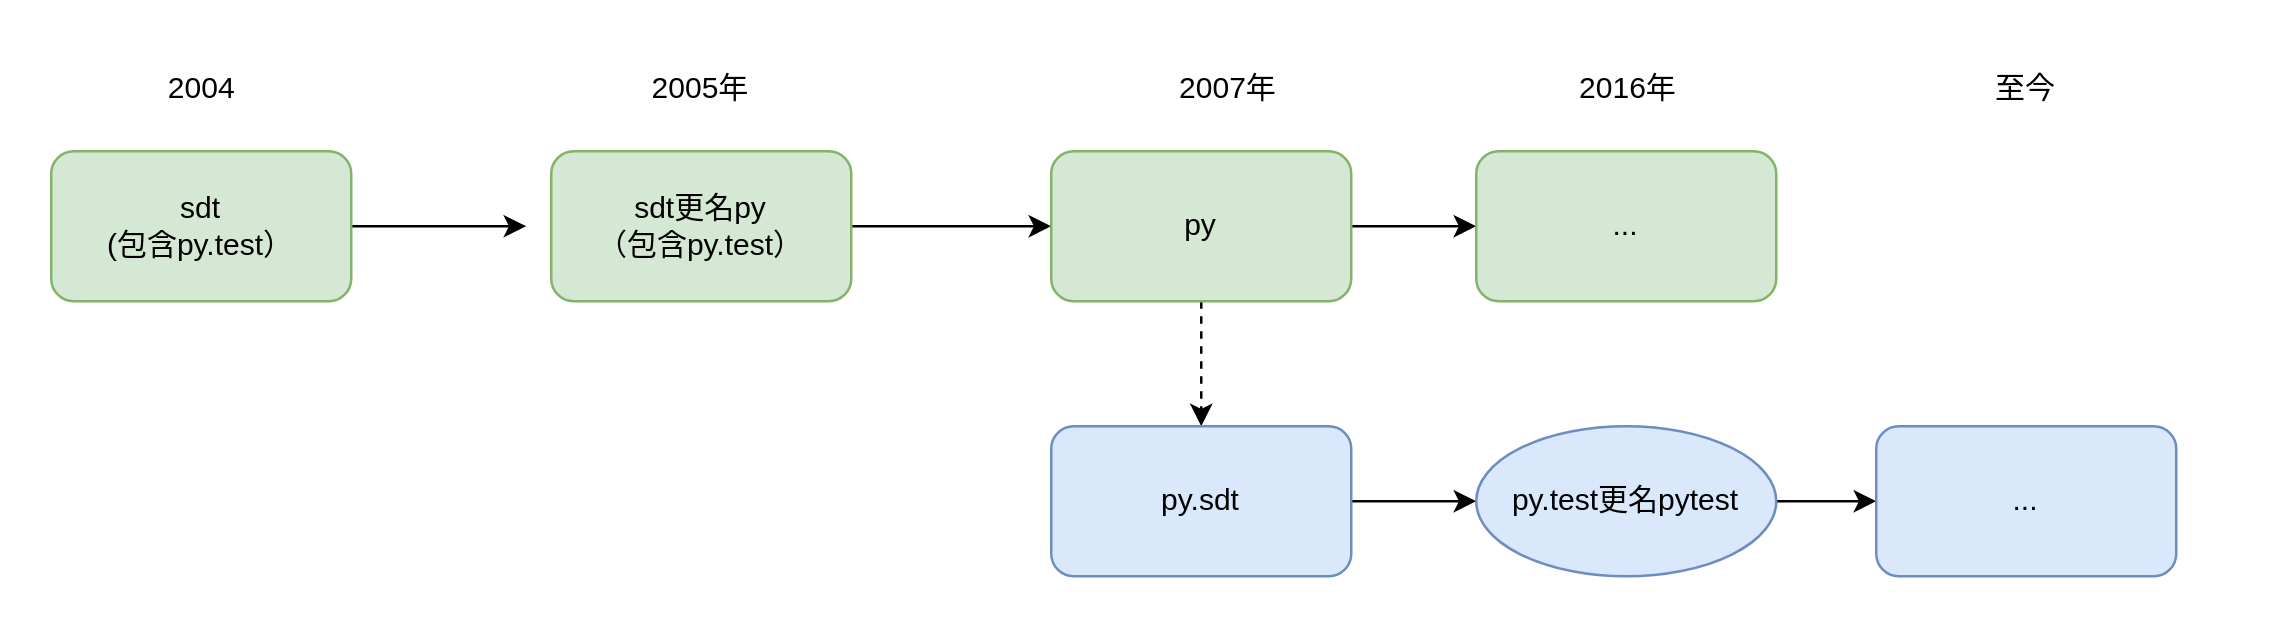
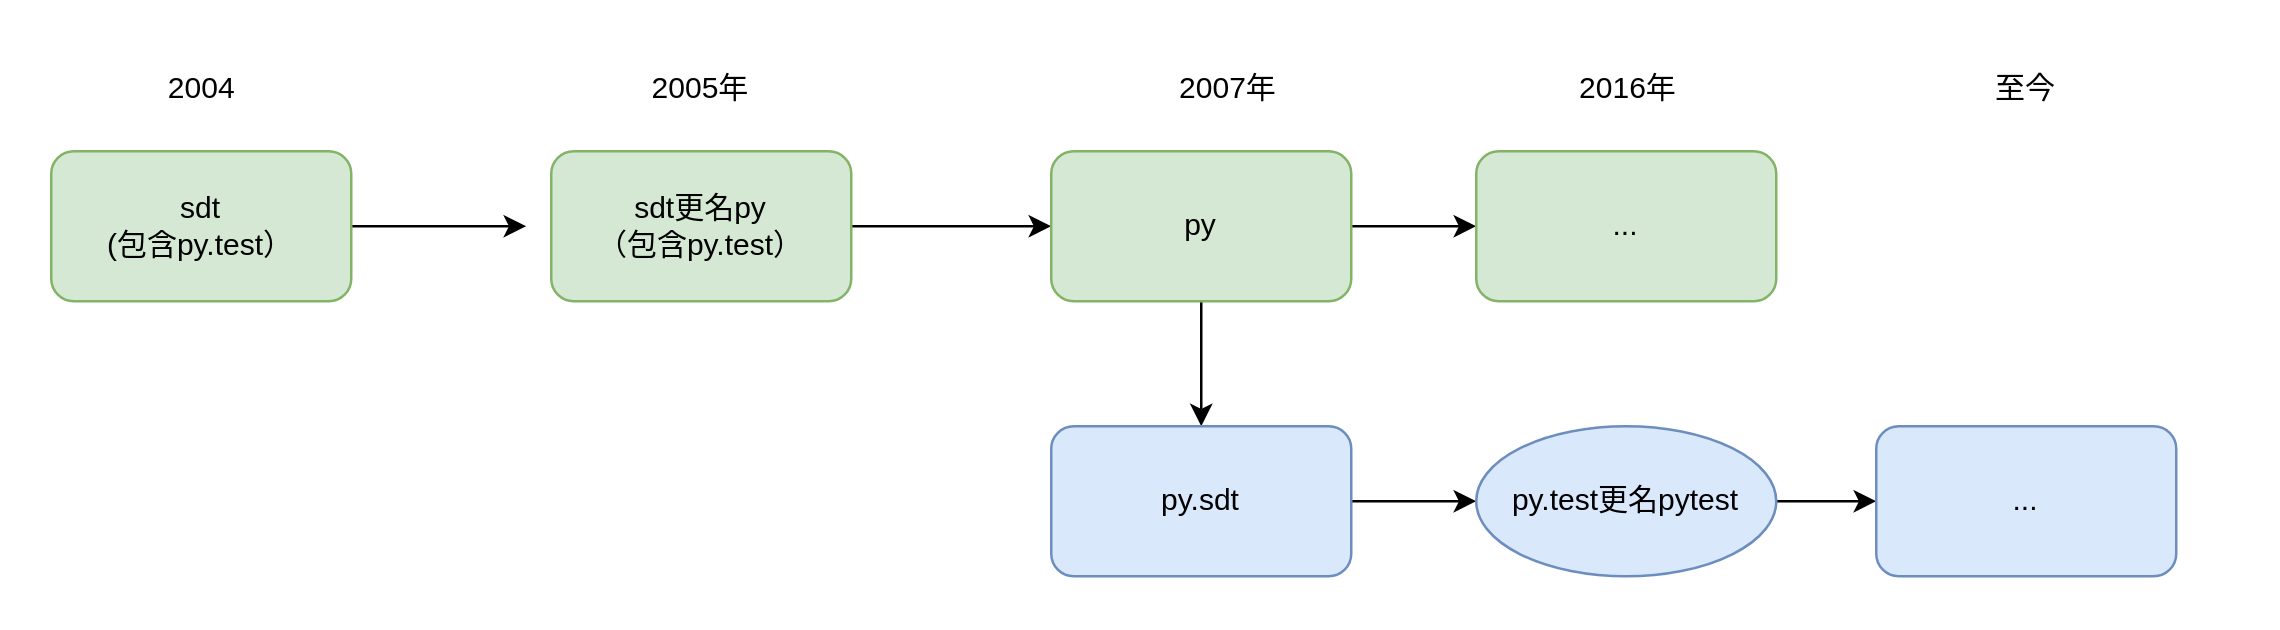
(1201, 357) -> (1201, 357)
